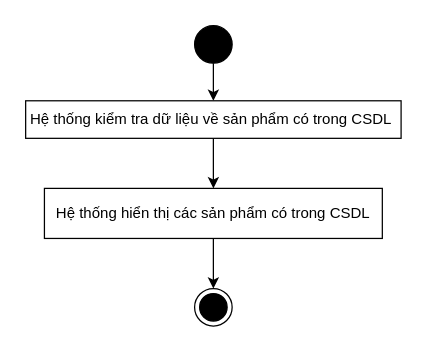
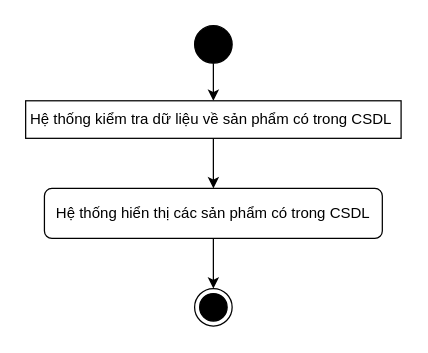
(213, 213) -> (213, 213)
